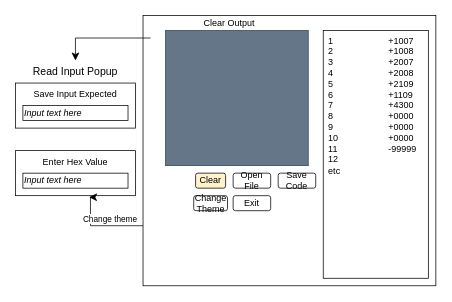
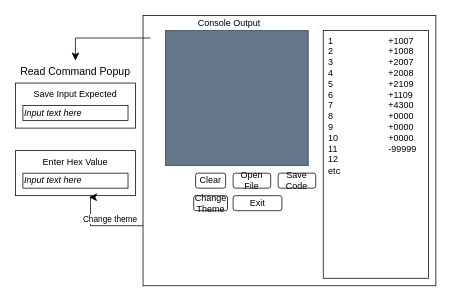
(229, 23) -> (229, 23)
(75, 72) -> (75, 72)
(210, 180) -> (210, 180)
(252, 203) -> (257, 203)
